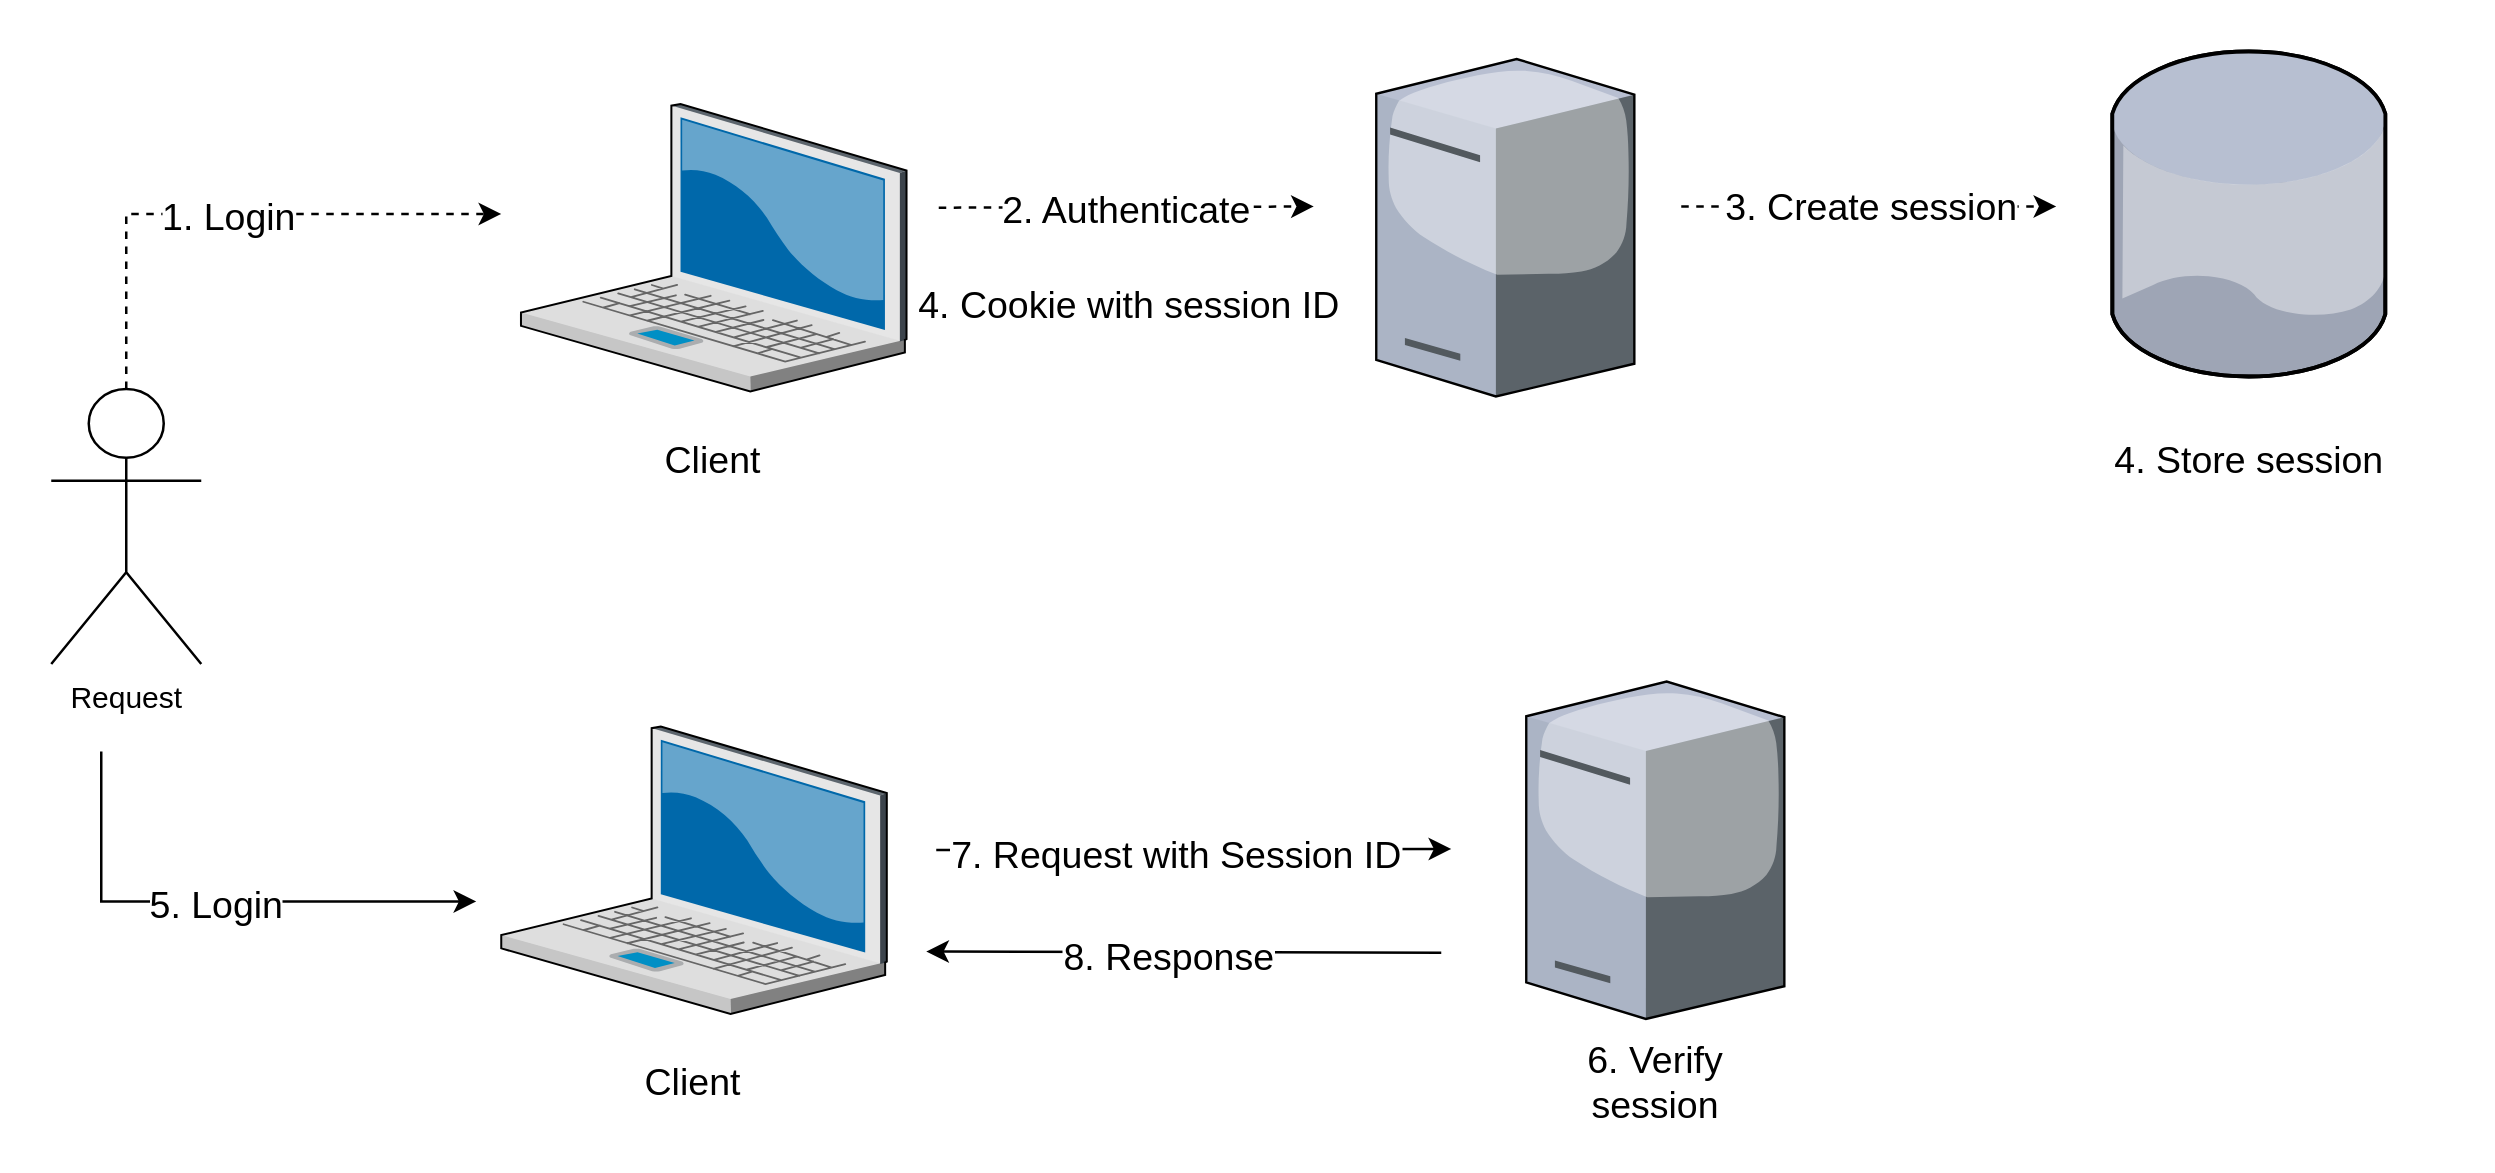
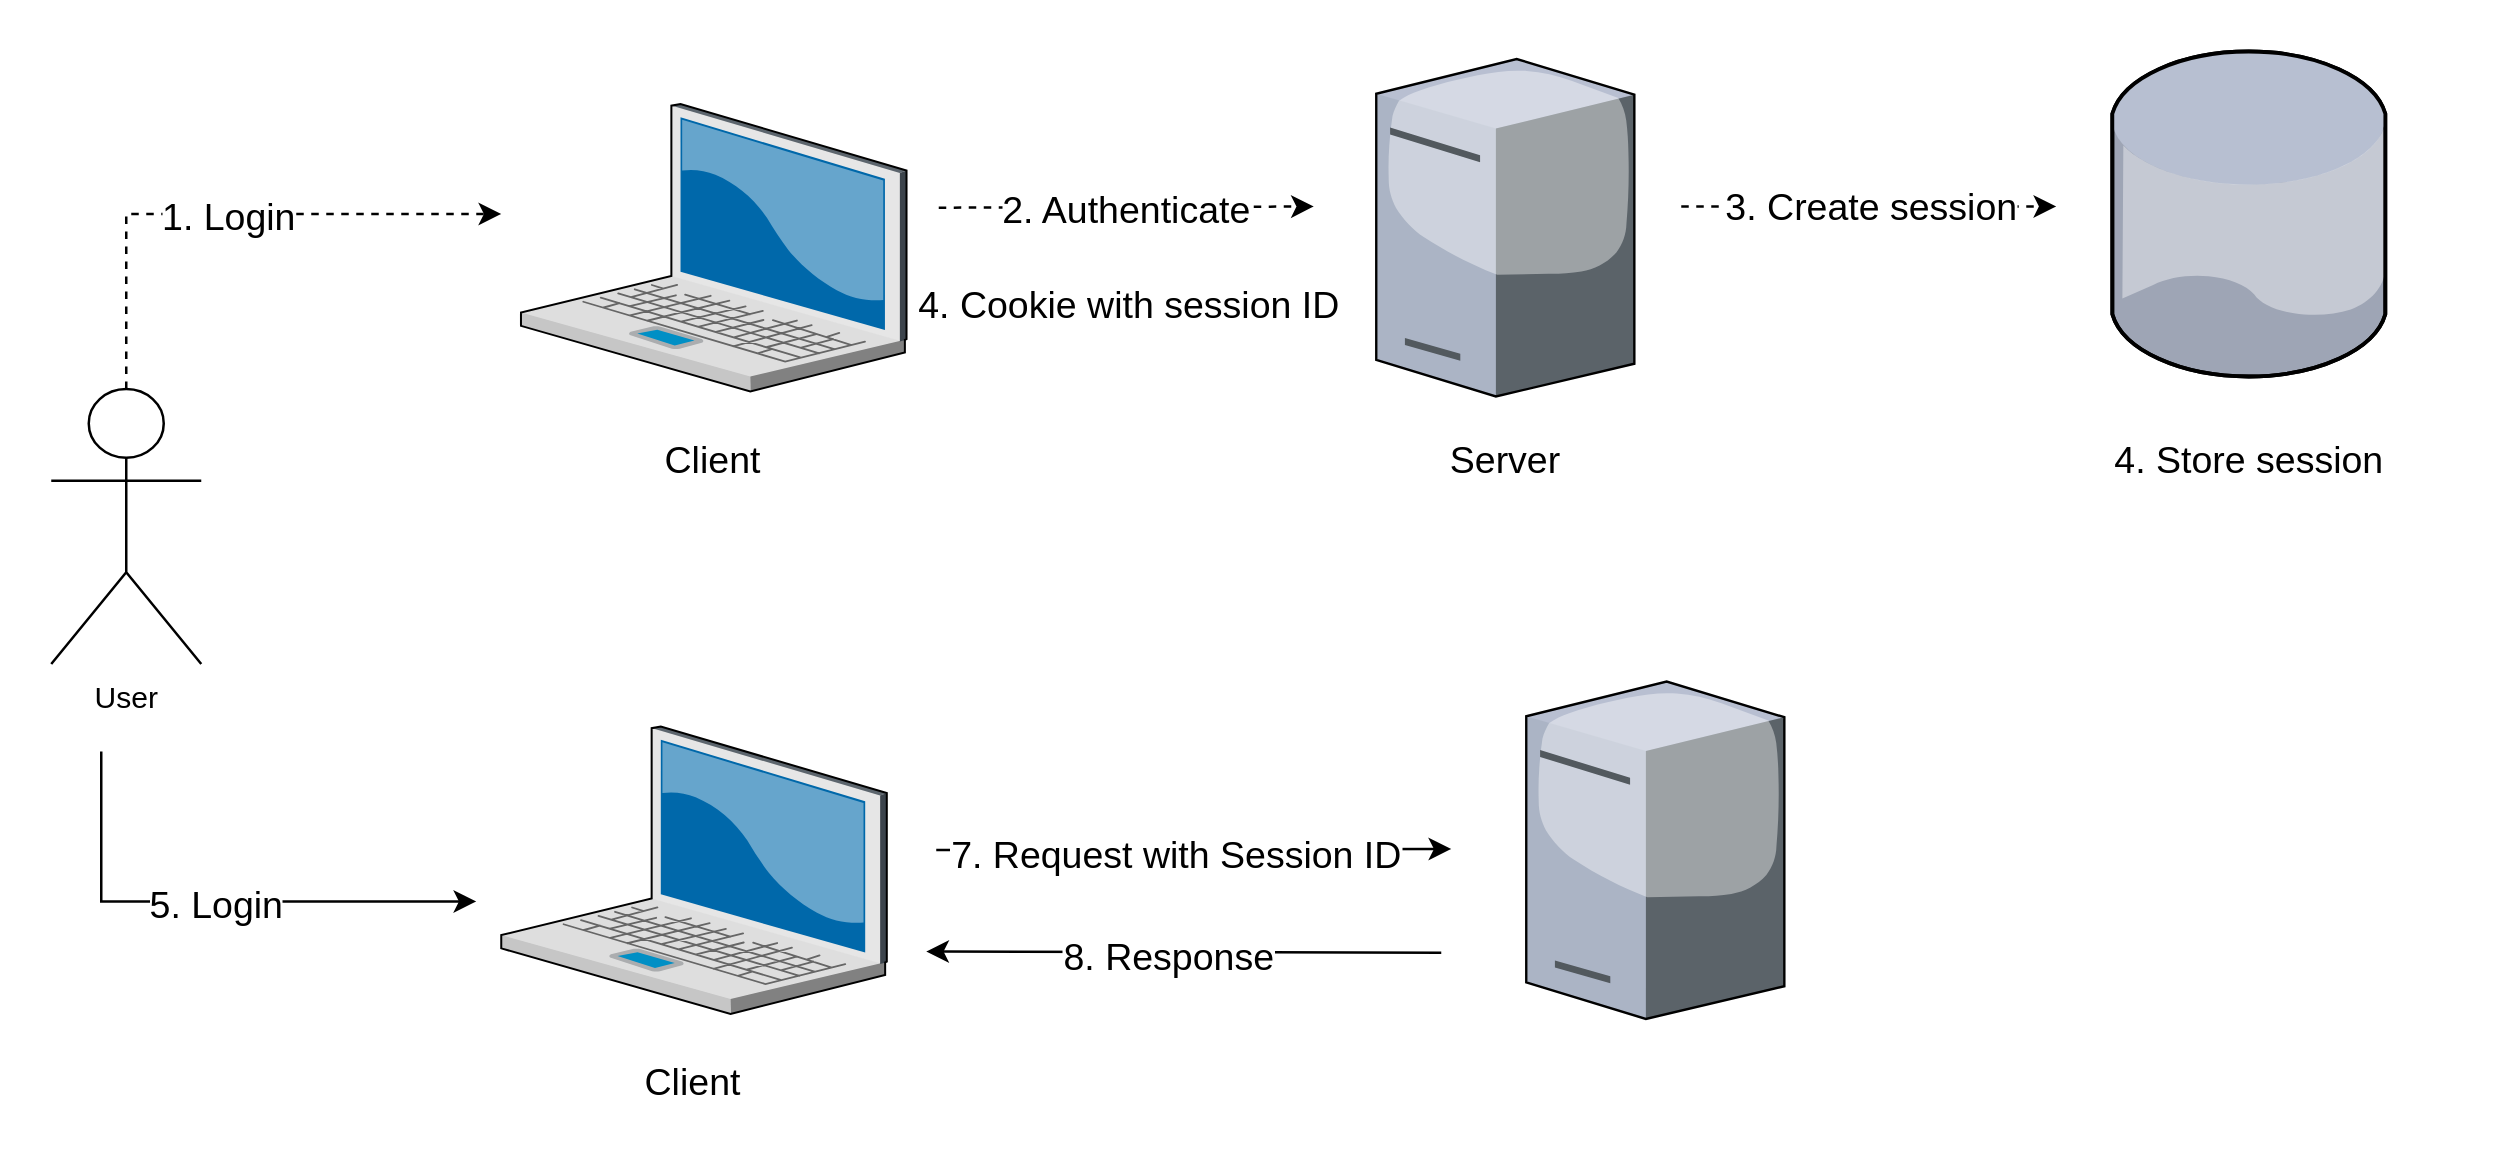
none -> (1505, 459)
(128, 699) -> (128, 699)
(1655, 1081) -> none
